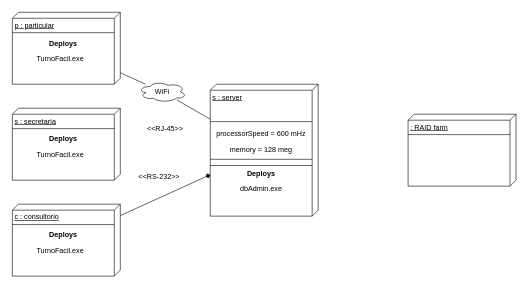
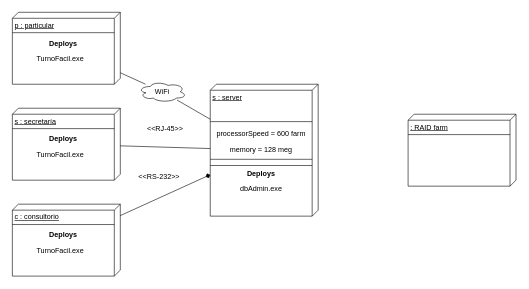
(261, 134) -> (261, 134)
none -> (165, 147)
